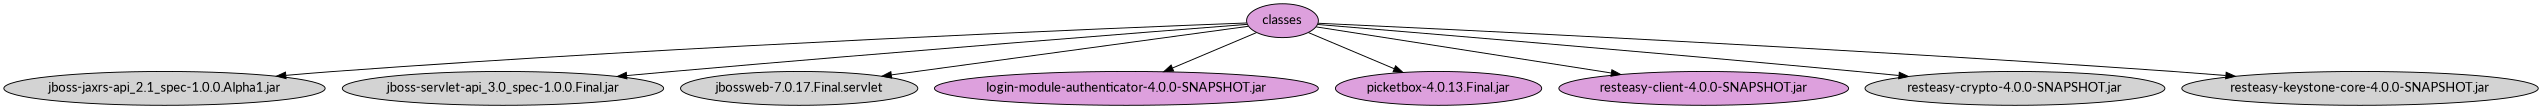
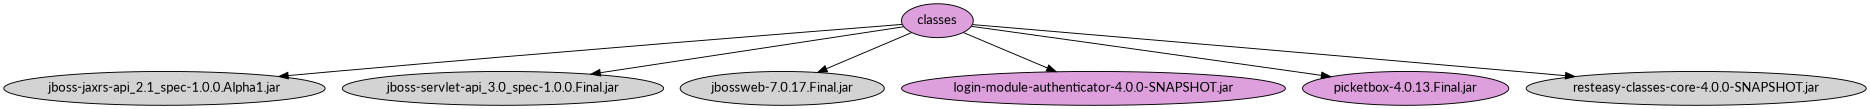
(799, 88) -> (782, 88)
(1704, 88) -> none
(2015, 88) -> none
(2360, 88) -> (1696, 88)
